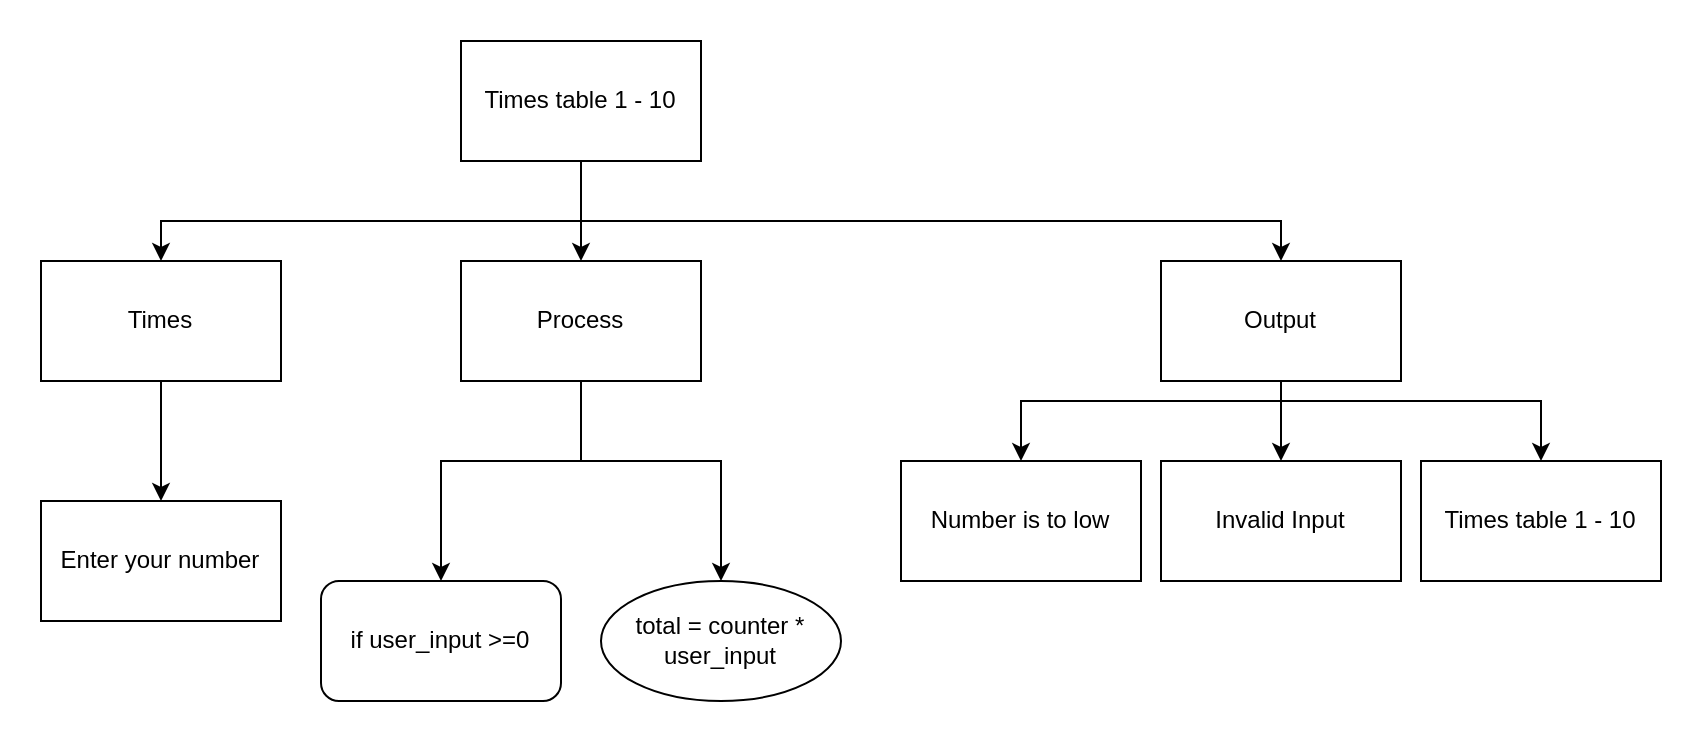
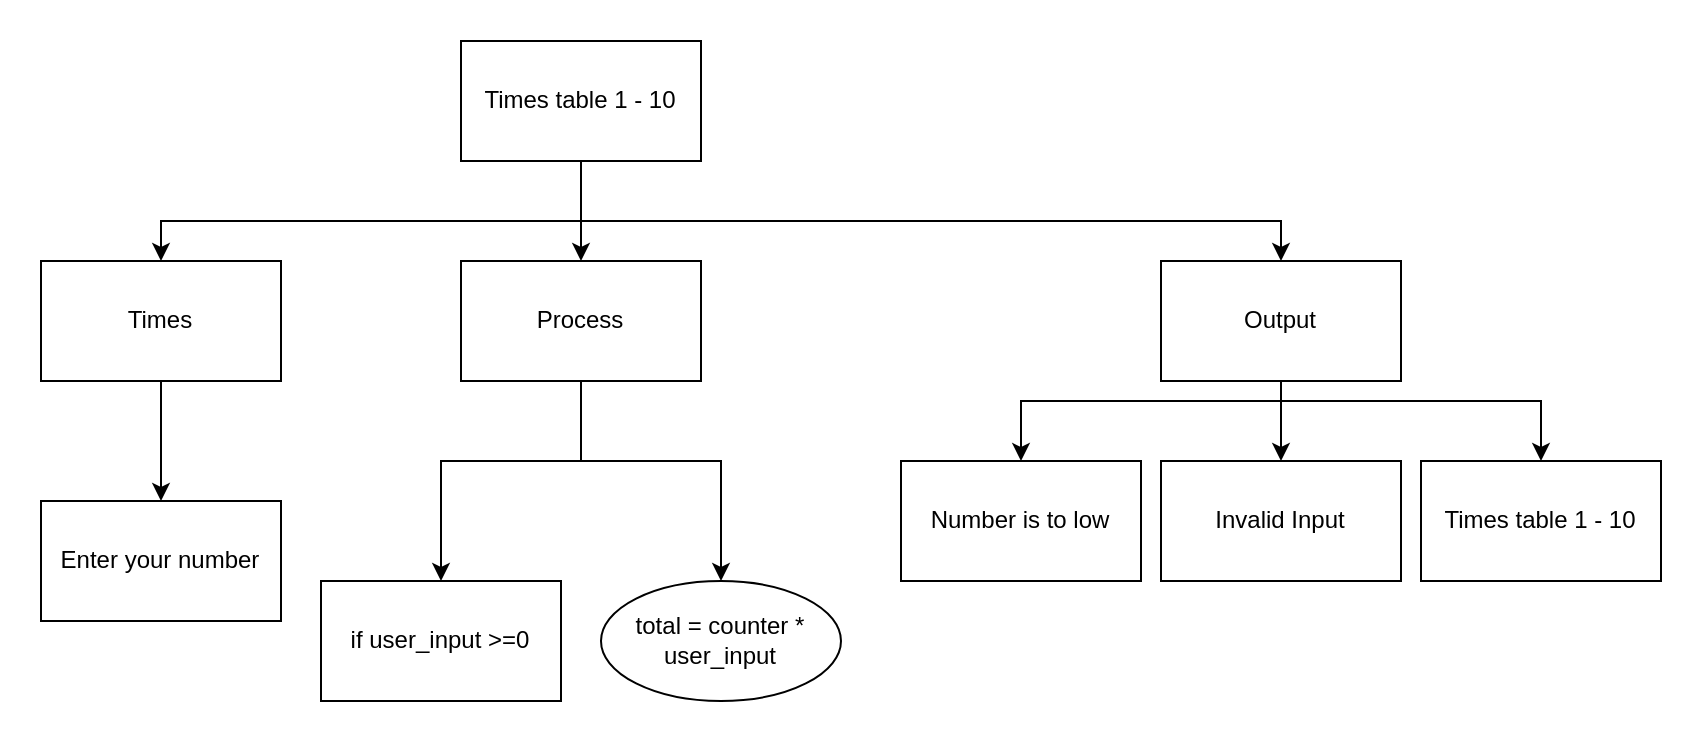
(441, 641) -> (441, 641)
